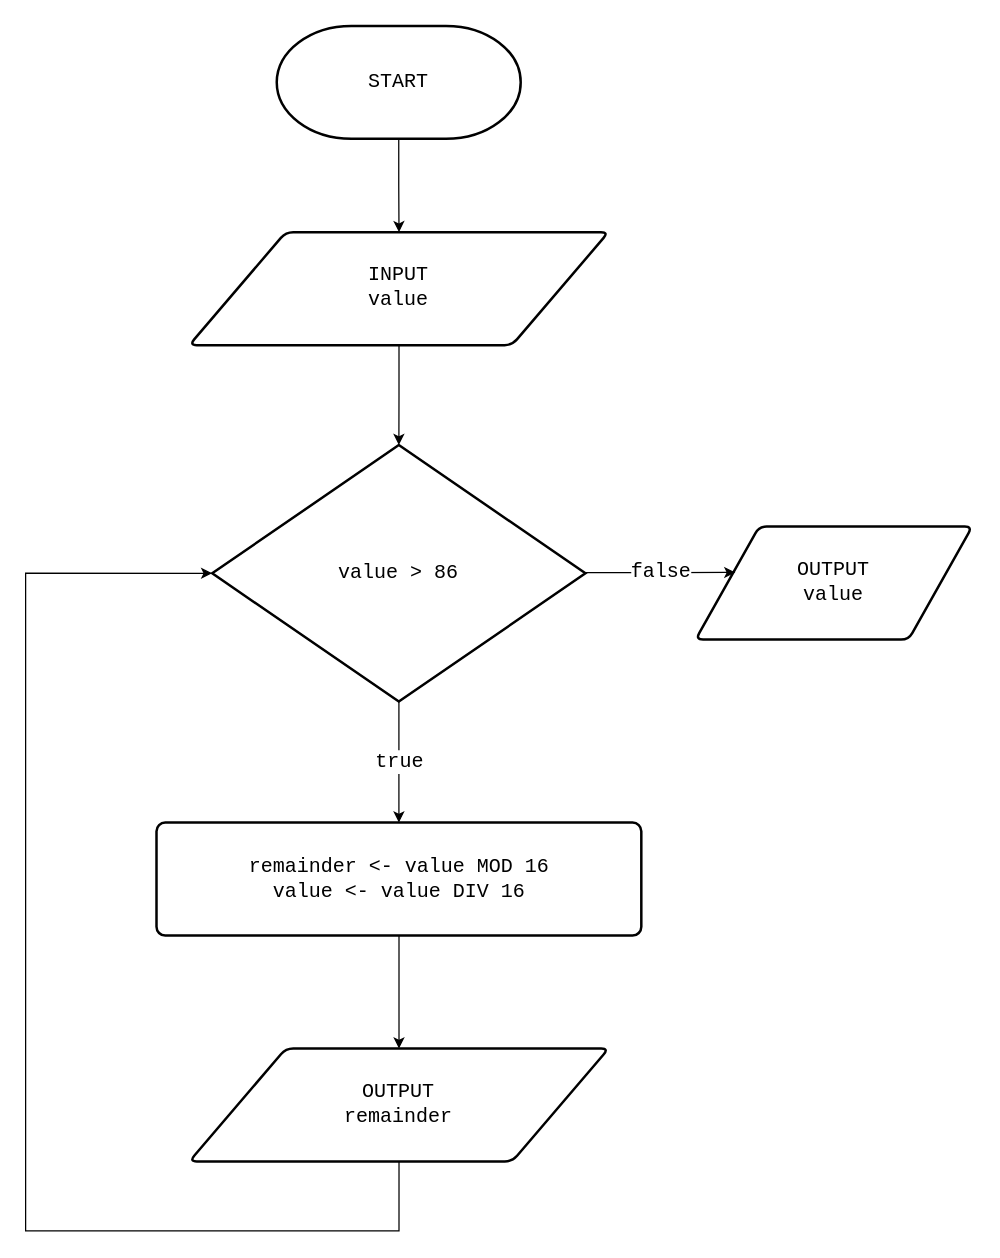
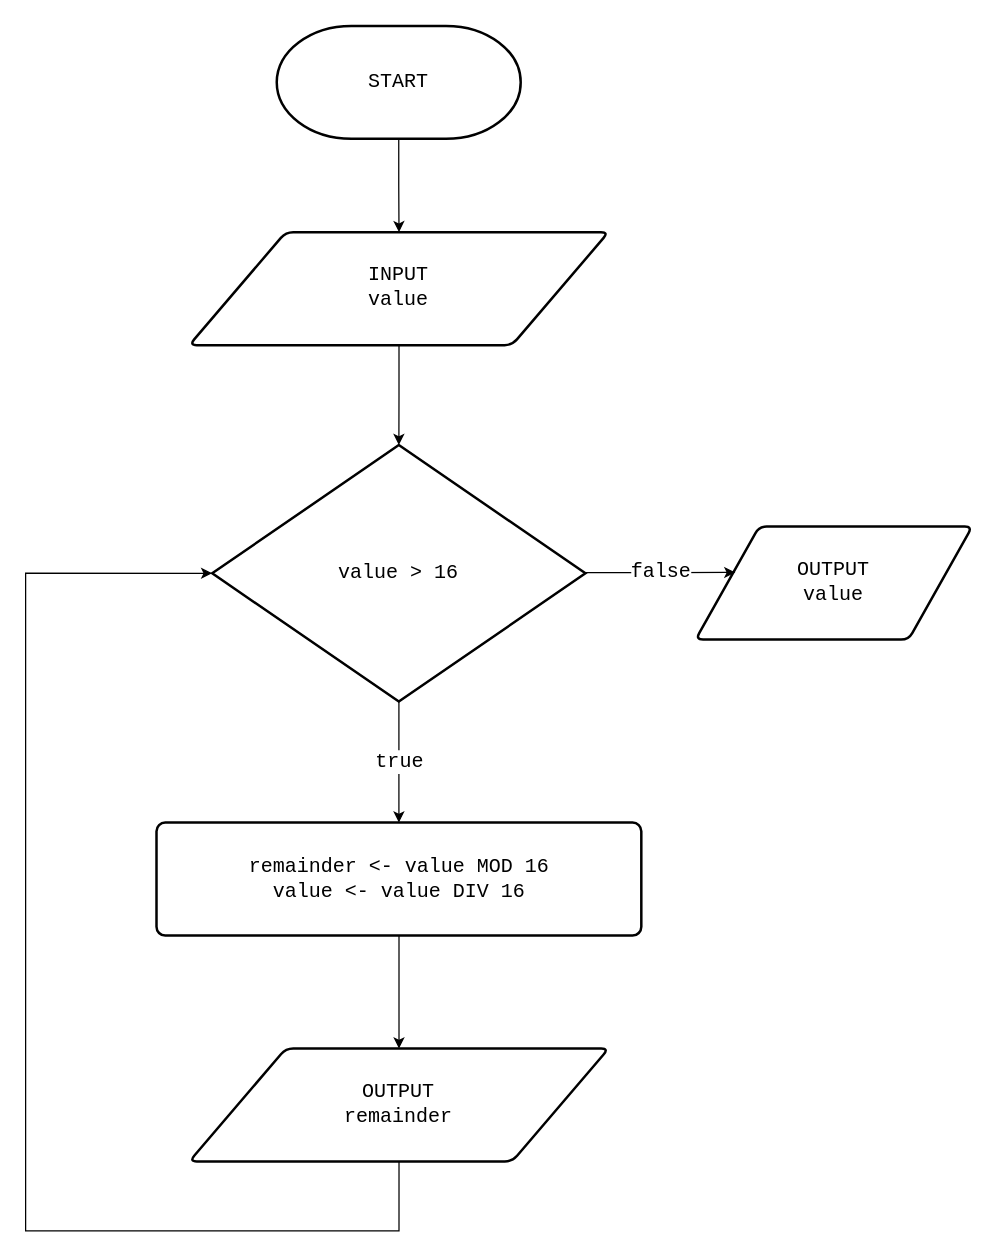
(399, 573) -> (399, 573)
